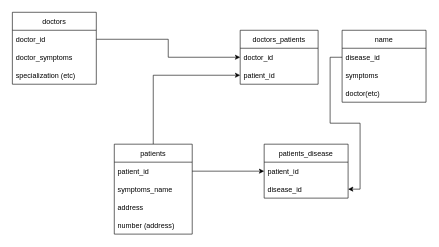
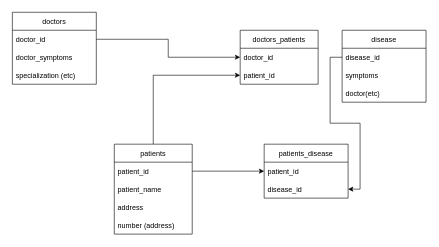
(384, 40) -> (384, 40)
(144, 190) -> (141, 190)
